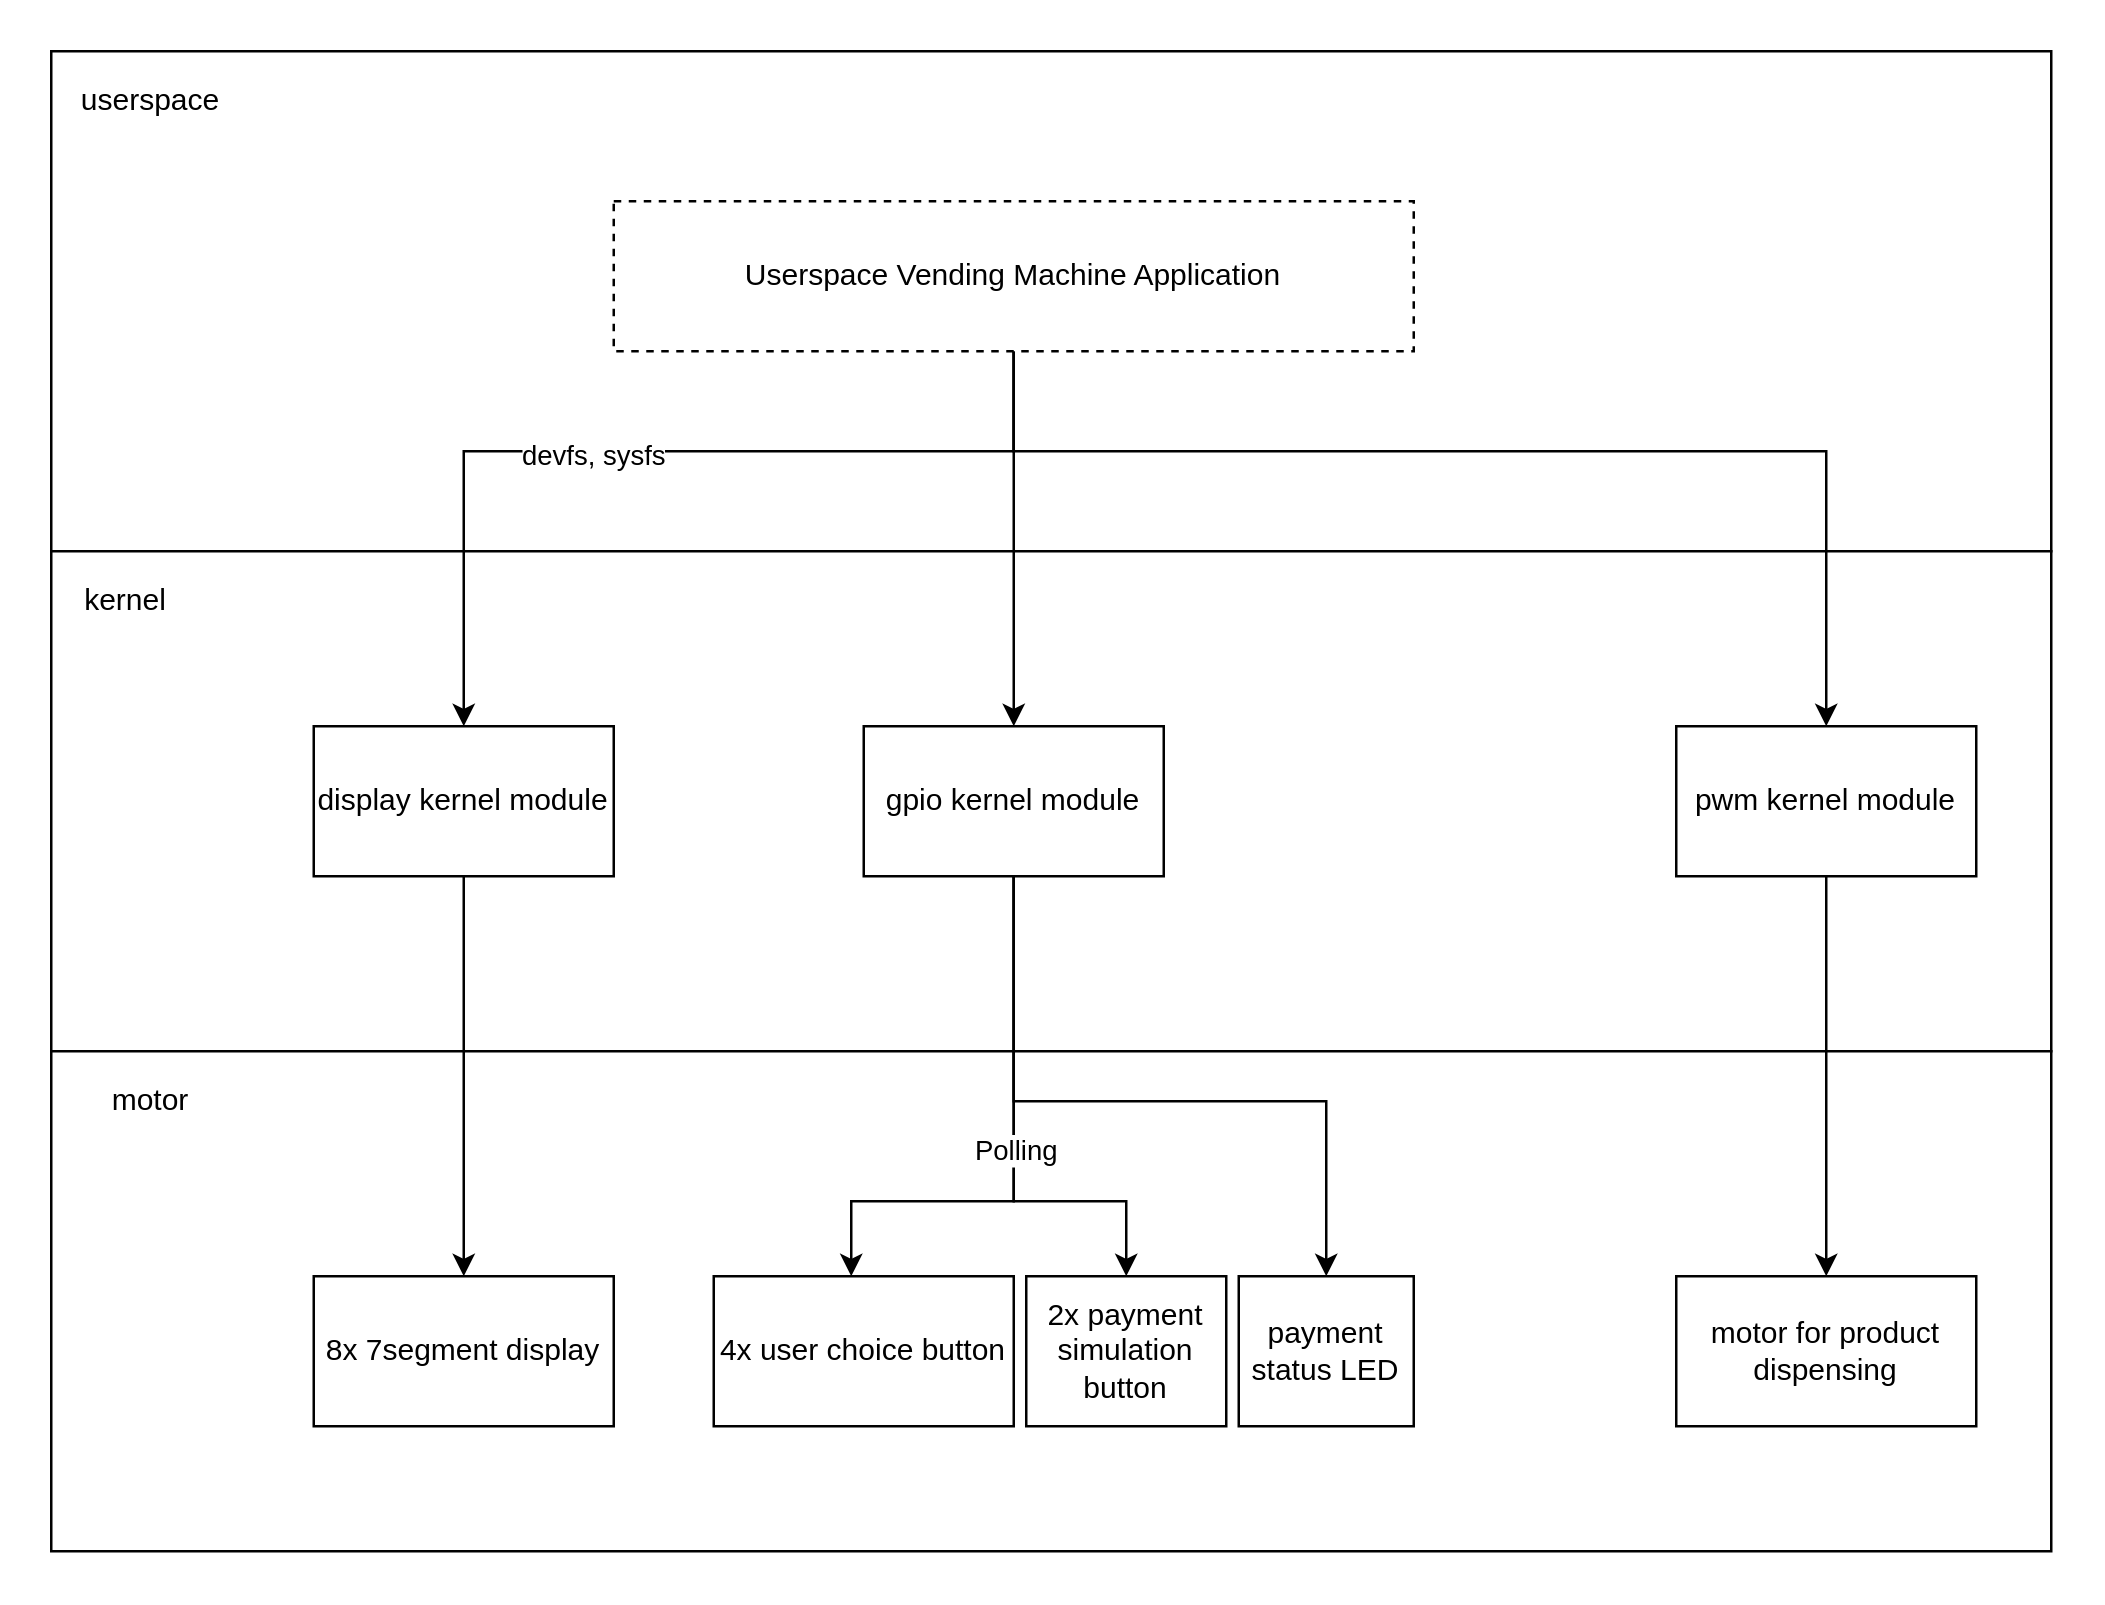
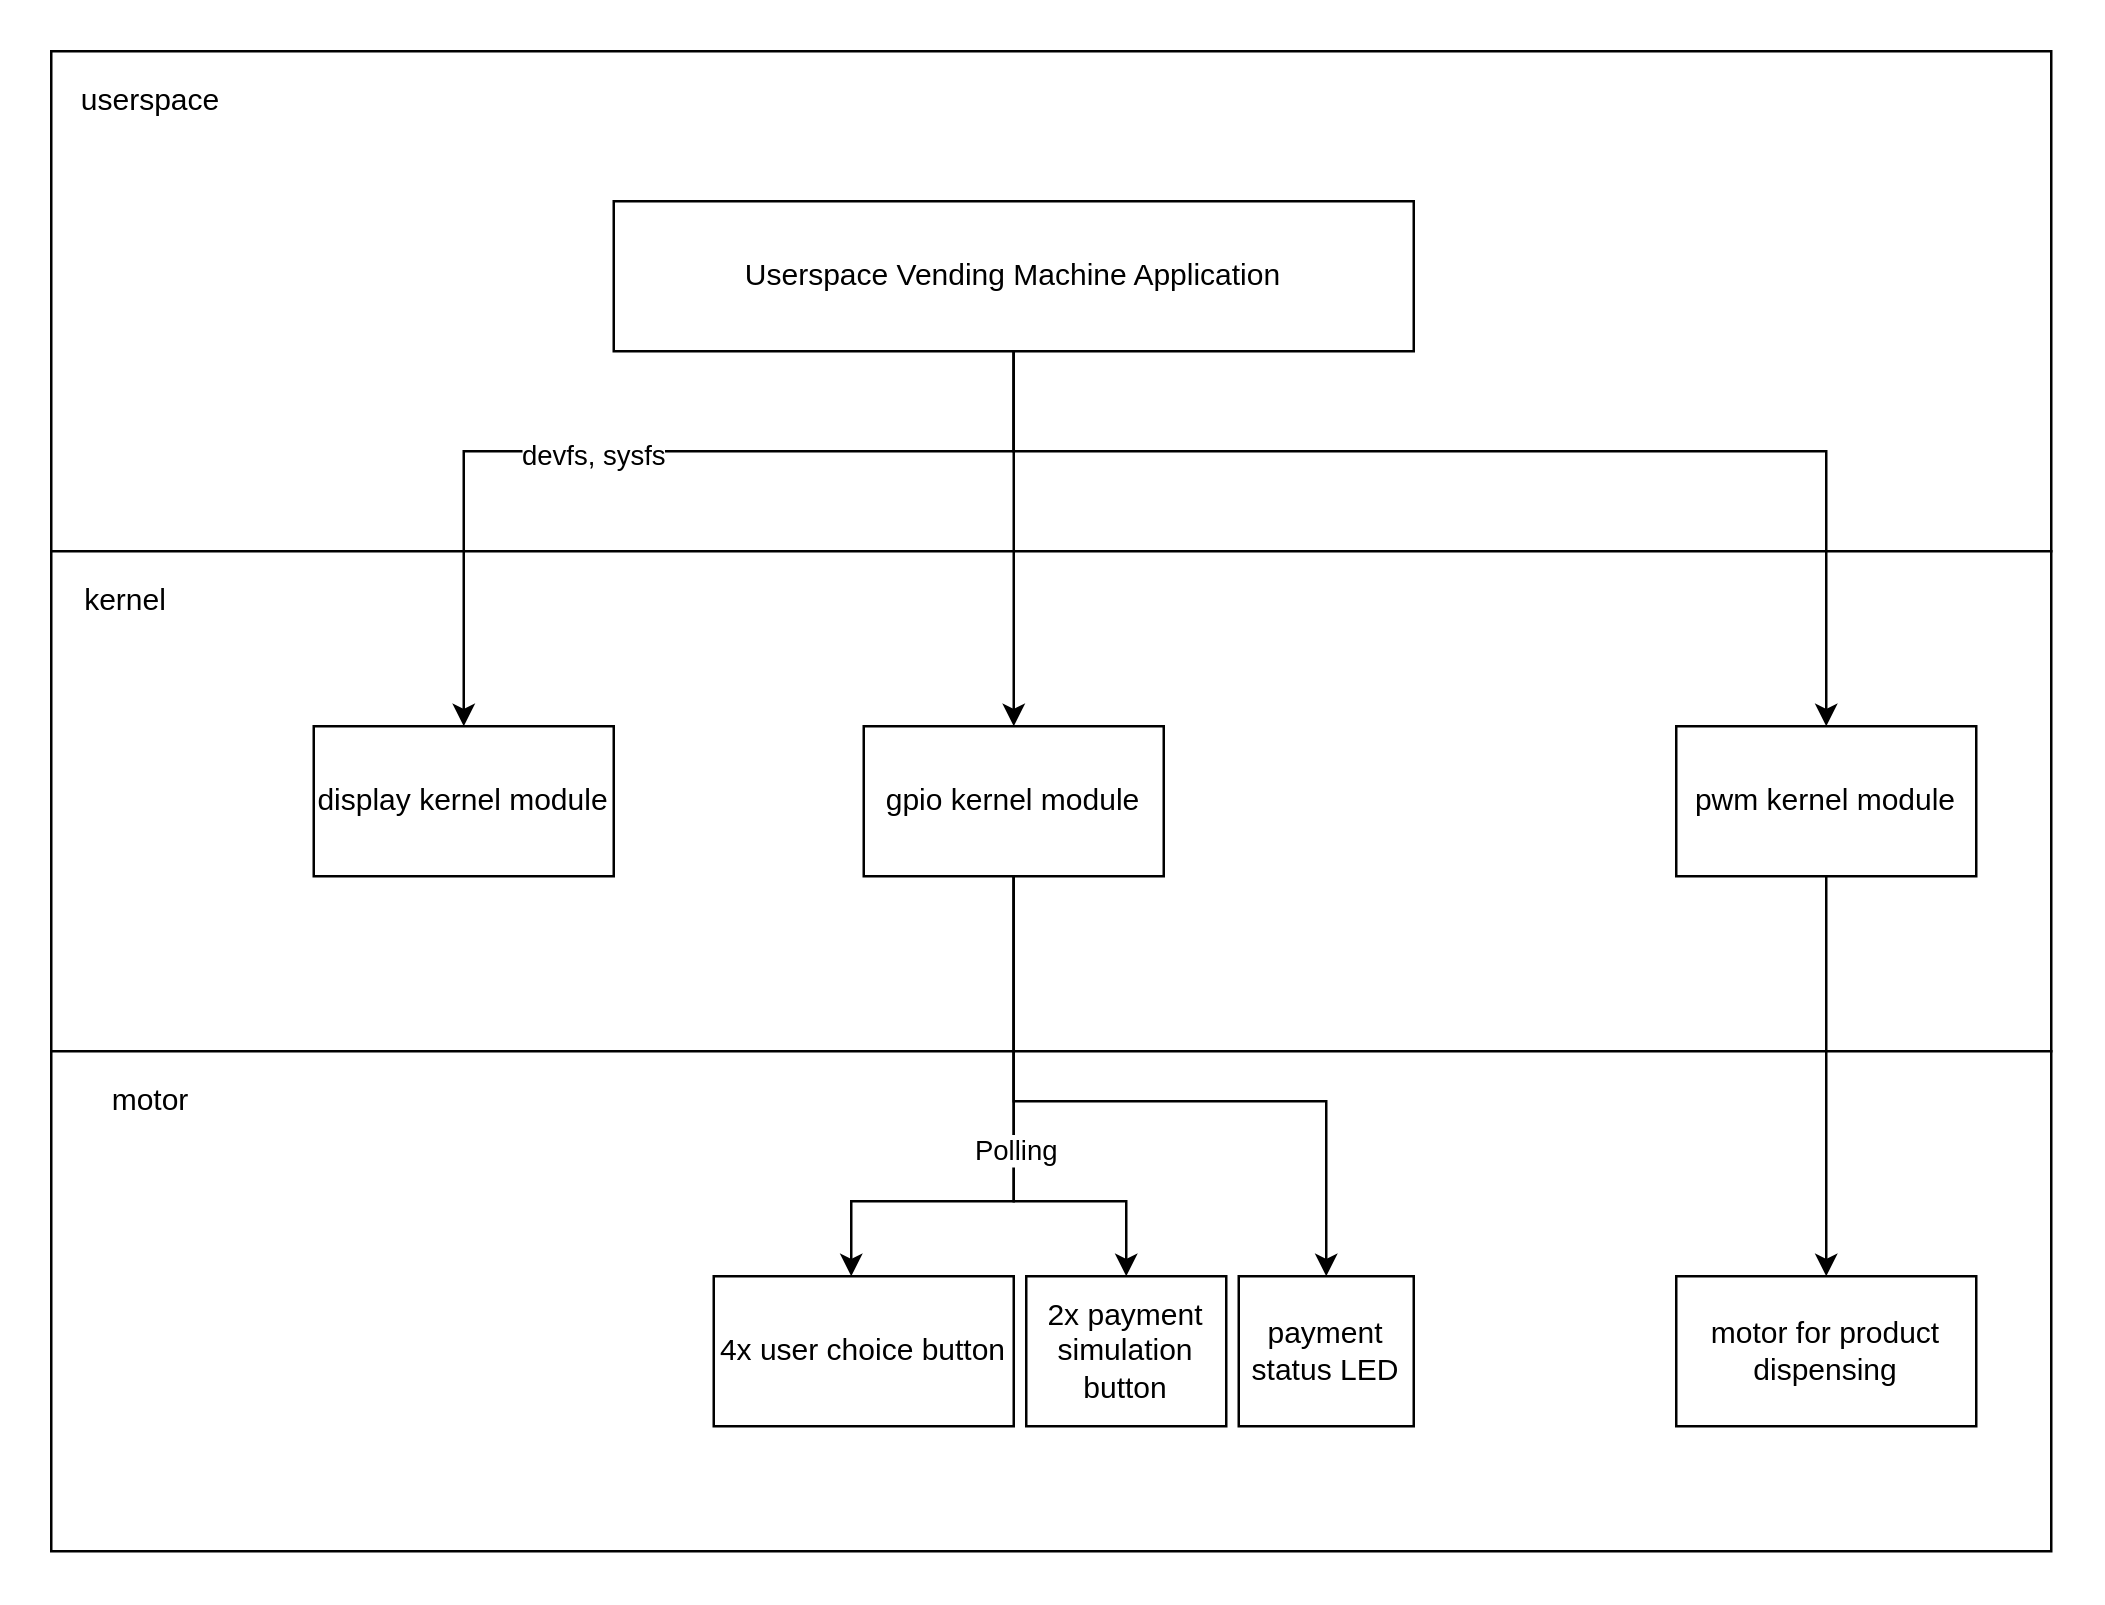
(1014, 276) -> (1014, 276)
(464, 1068) -> none
(464, 1351) -> none
